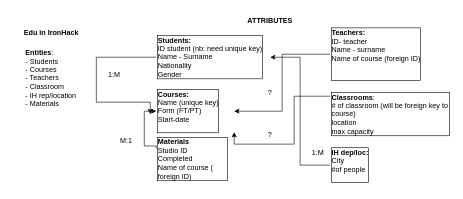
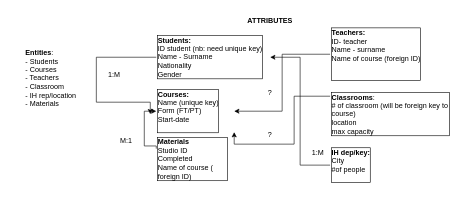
(51, 33) -> none
(351, 165) -> (352, 165)
